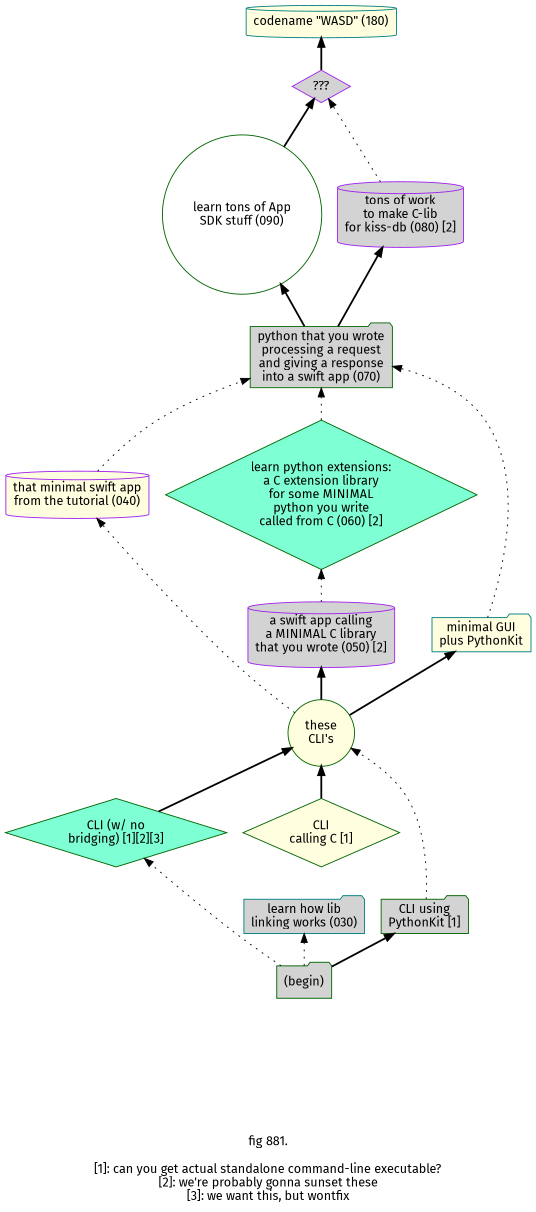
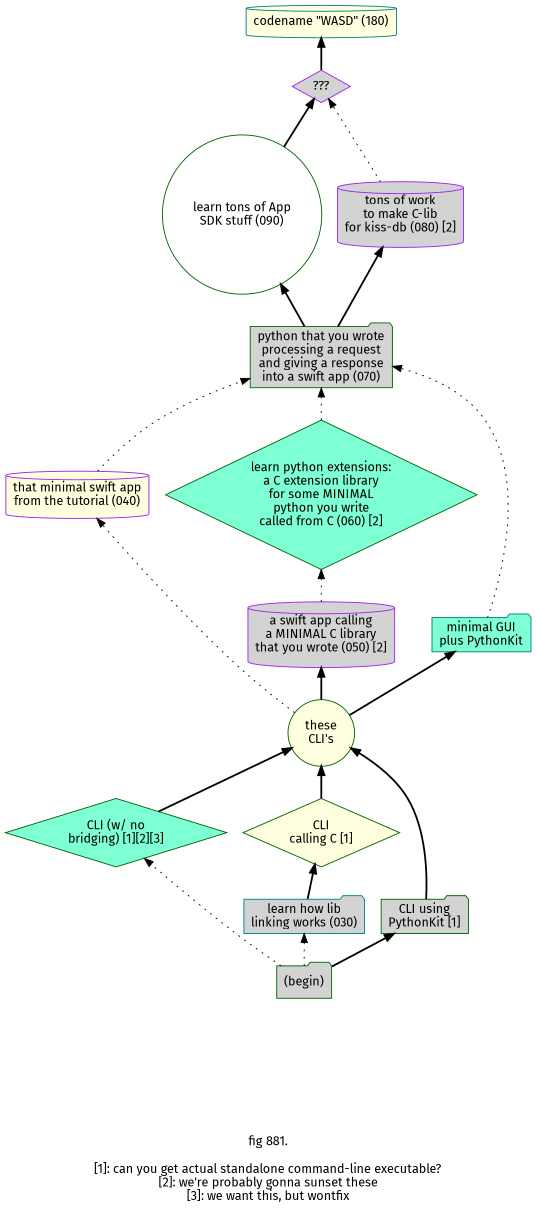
(481, 635) -> (481, 635)
(415, 815) -> (415, 815)
none -> (310, 886)
